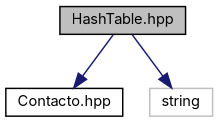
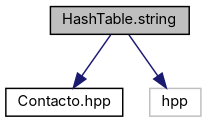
(123, 20) -> (120, 20)
(181, 102) -> (175, 102)
